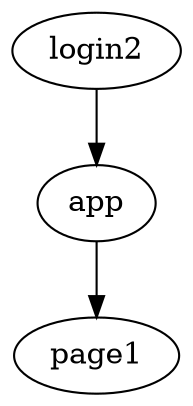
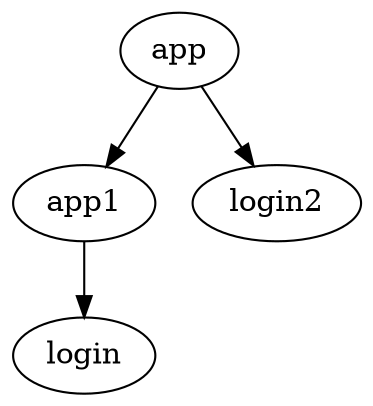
(97, 117) -> (222, 117)
none -> (84, 356)
(97, 356) -> (84, 203)
